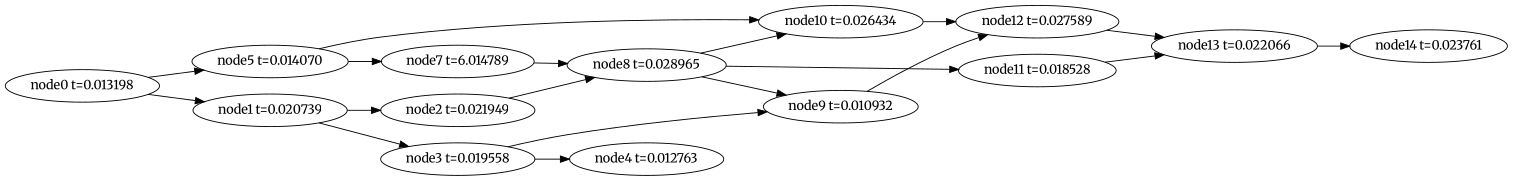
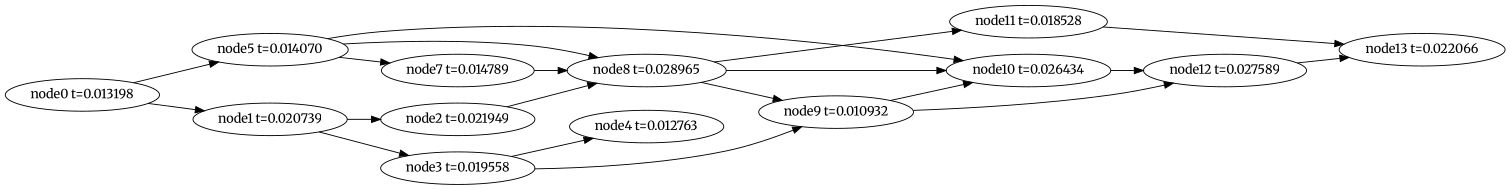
none -> (467, 42)
(1429, 46) -> none
(458, 61) -> (458, 71)
none -> (927, 92)
